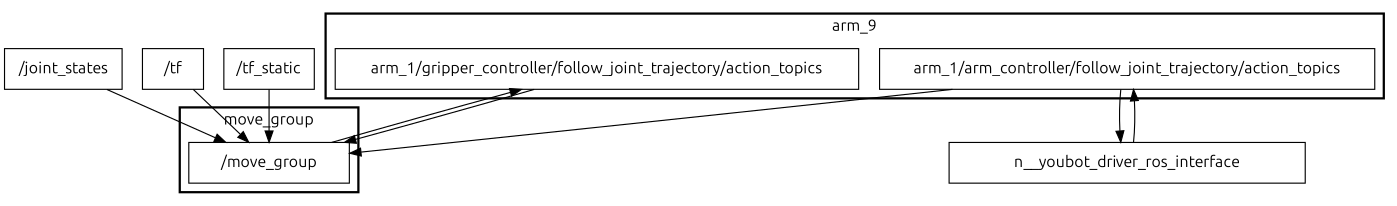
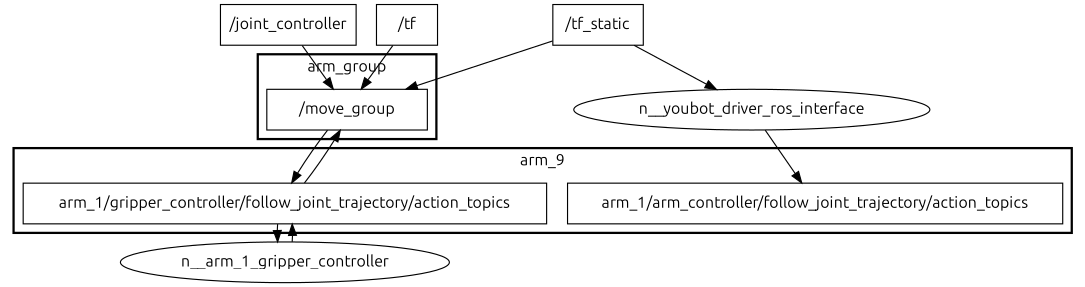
(63, 69) -> (288, 25)
(1120, 110) -> (670, 65)
(269, 120) -> (347, 67)
(657, 121) -> none
(1127, 163) -> (752, 110)
none -> (285, 262)
